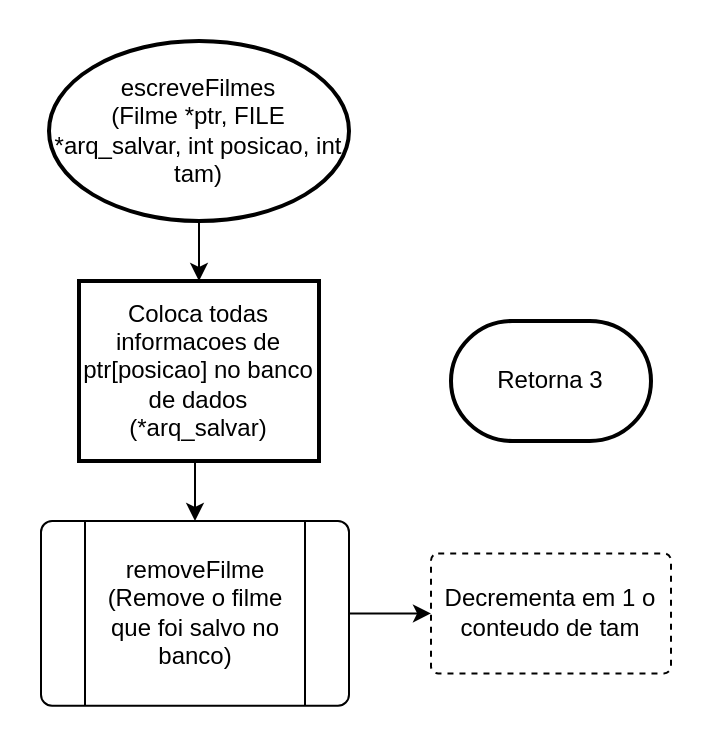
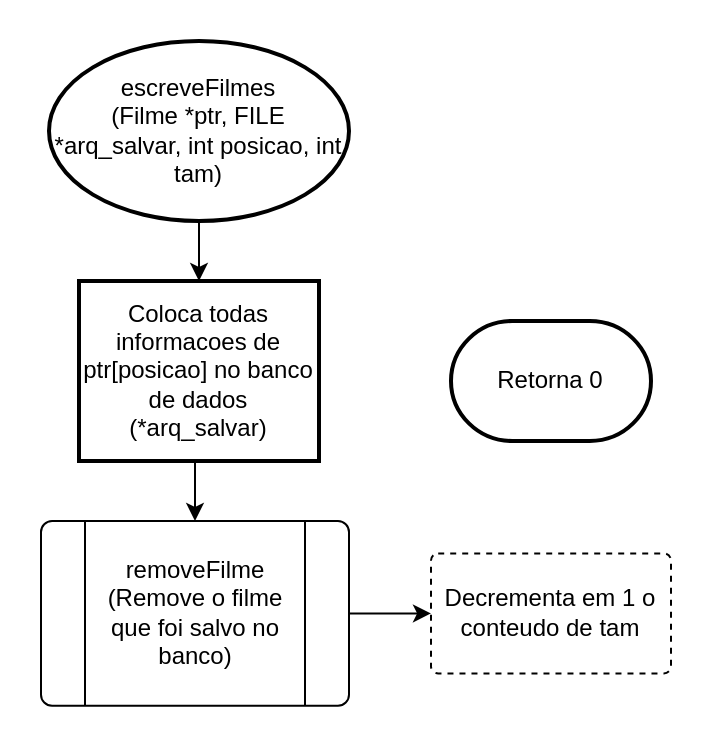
(551, 381) -> (551, 381)
